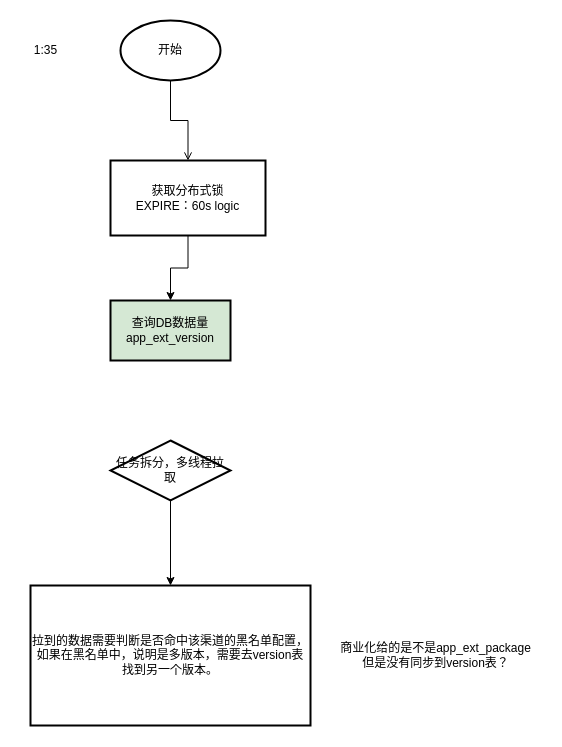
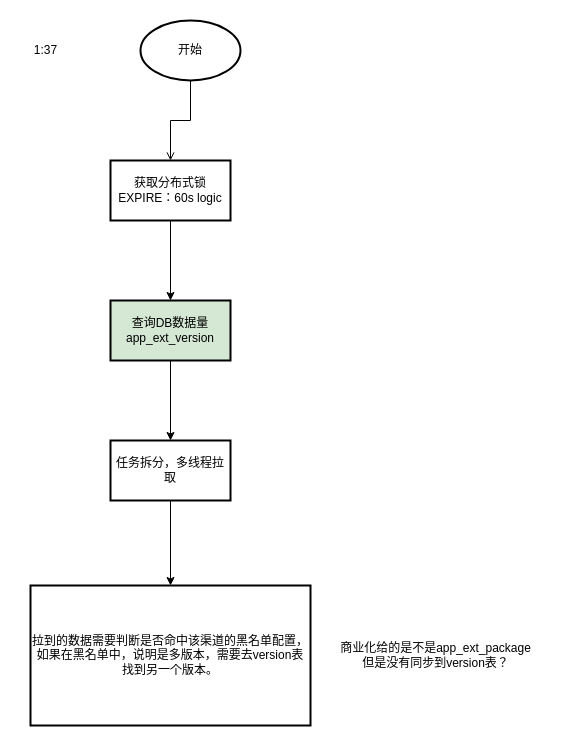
(46, 51) -> (46, 51)
(171, 51) -> (191, 51)
(188, 198) -> (171, 191)
none -> (171, 397)
(171, 471) -> (171, 471)
